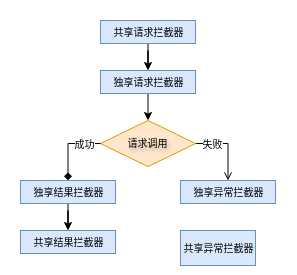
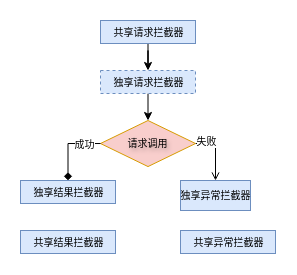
(148, 82) -> (148, 82)
(148, 144) -> (148, 144)
(228, 192) -> (216, 196)
(68, 221) -> none
(218, 248) -> (228, 242)
